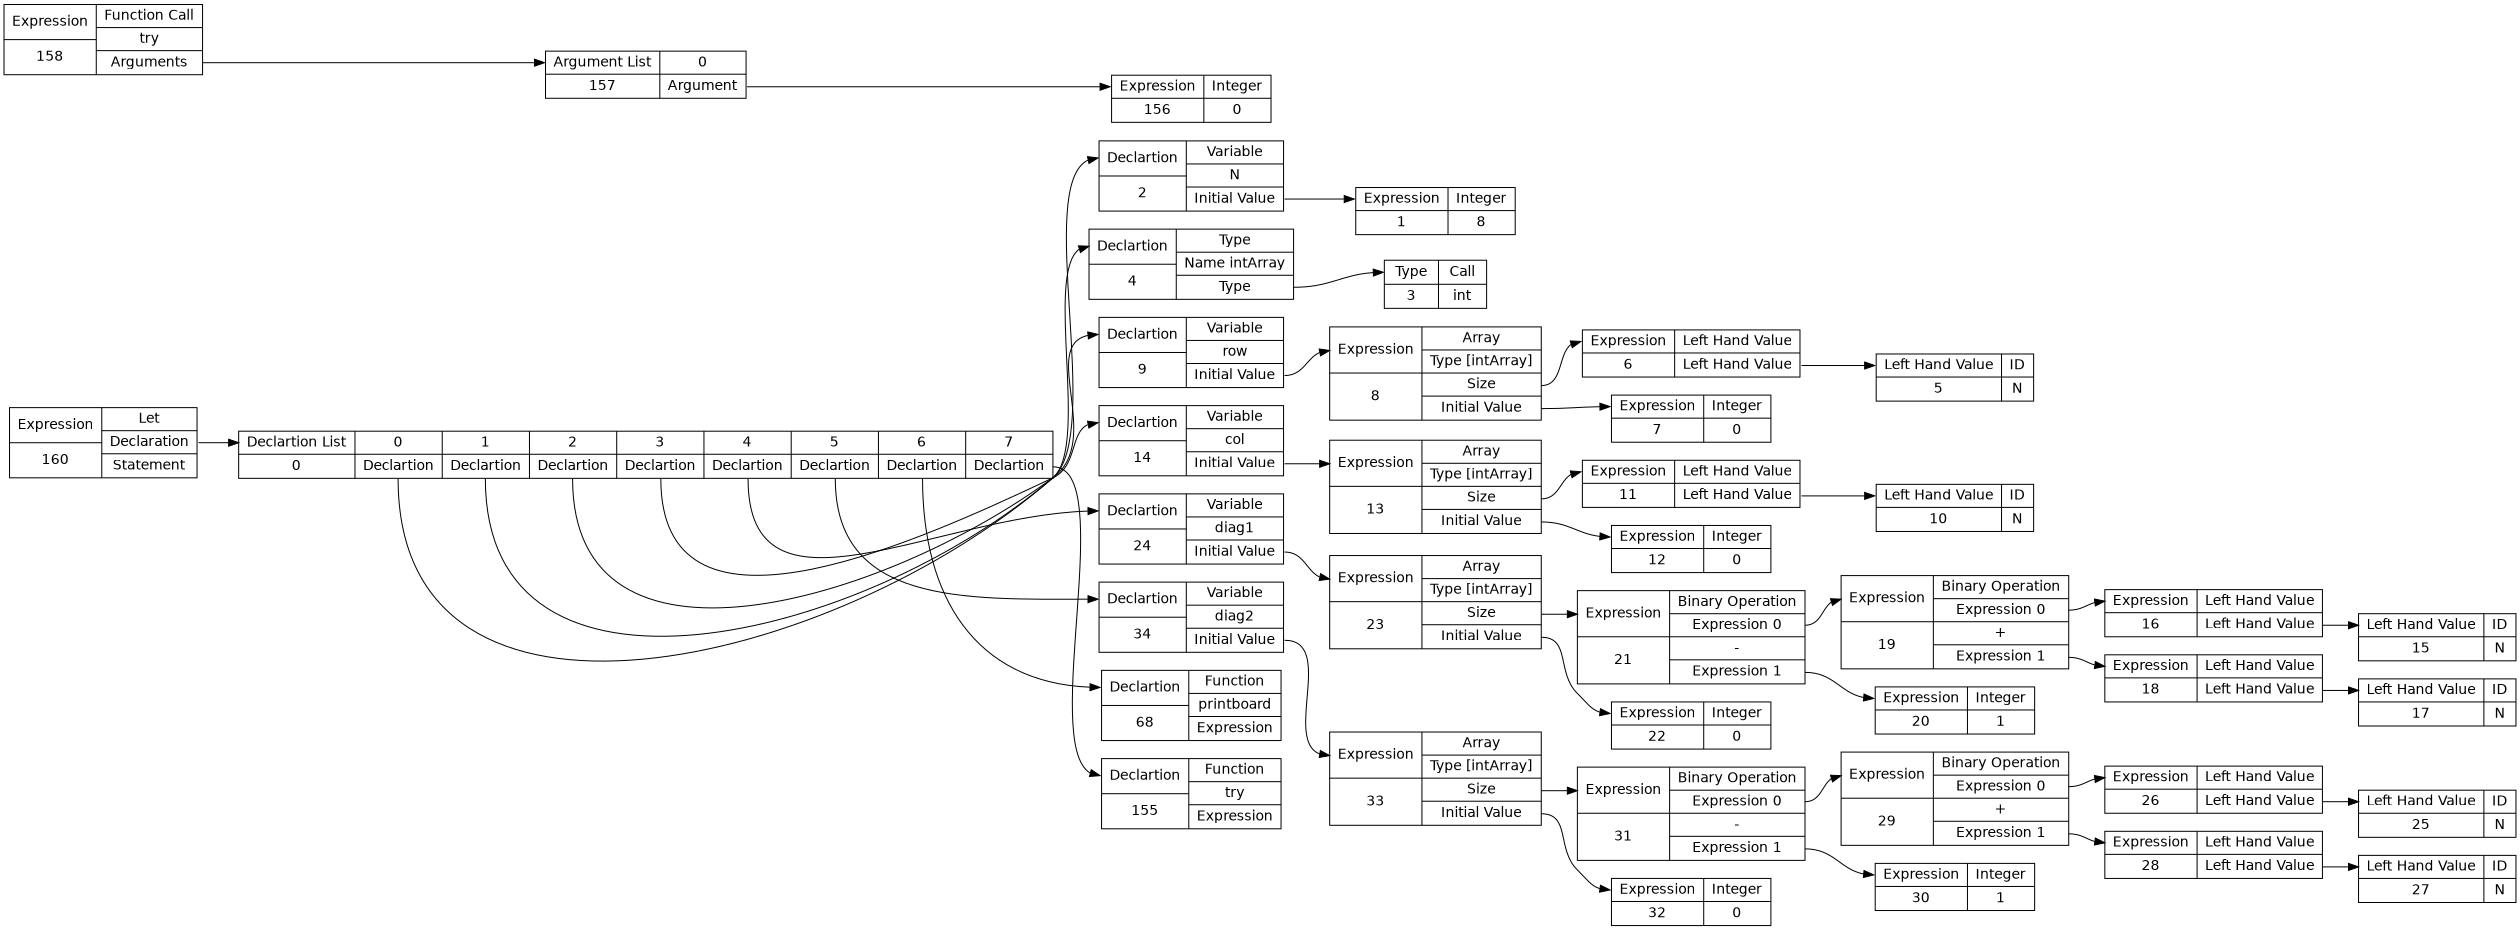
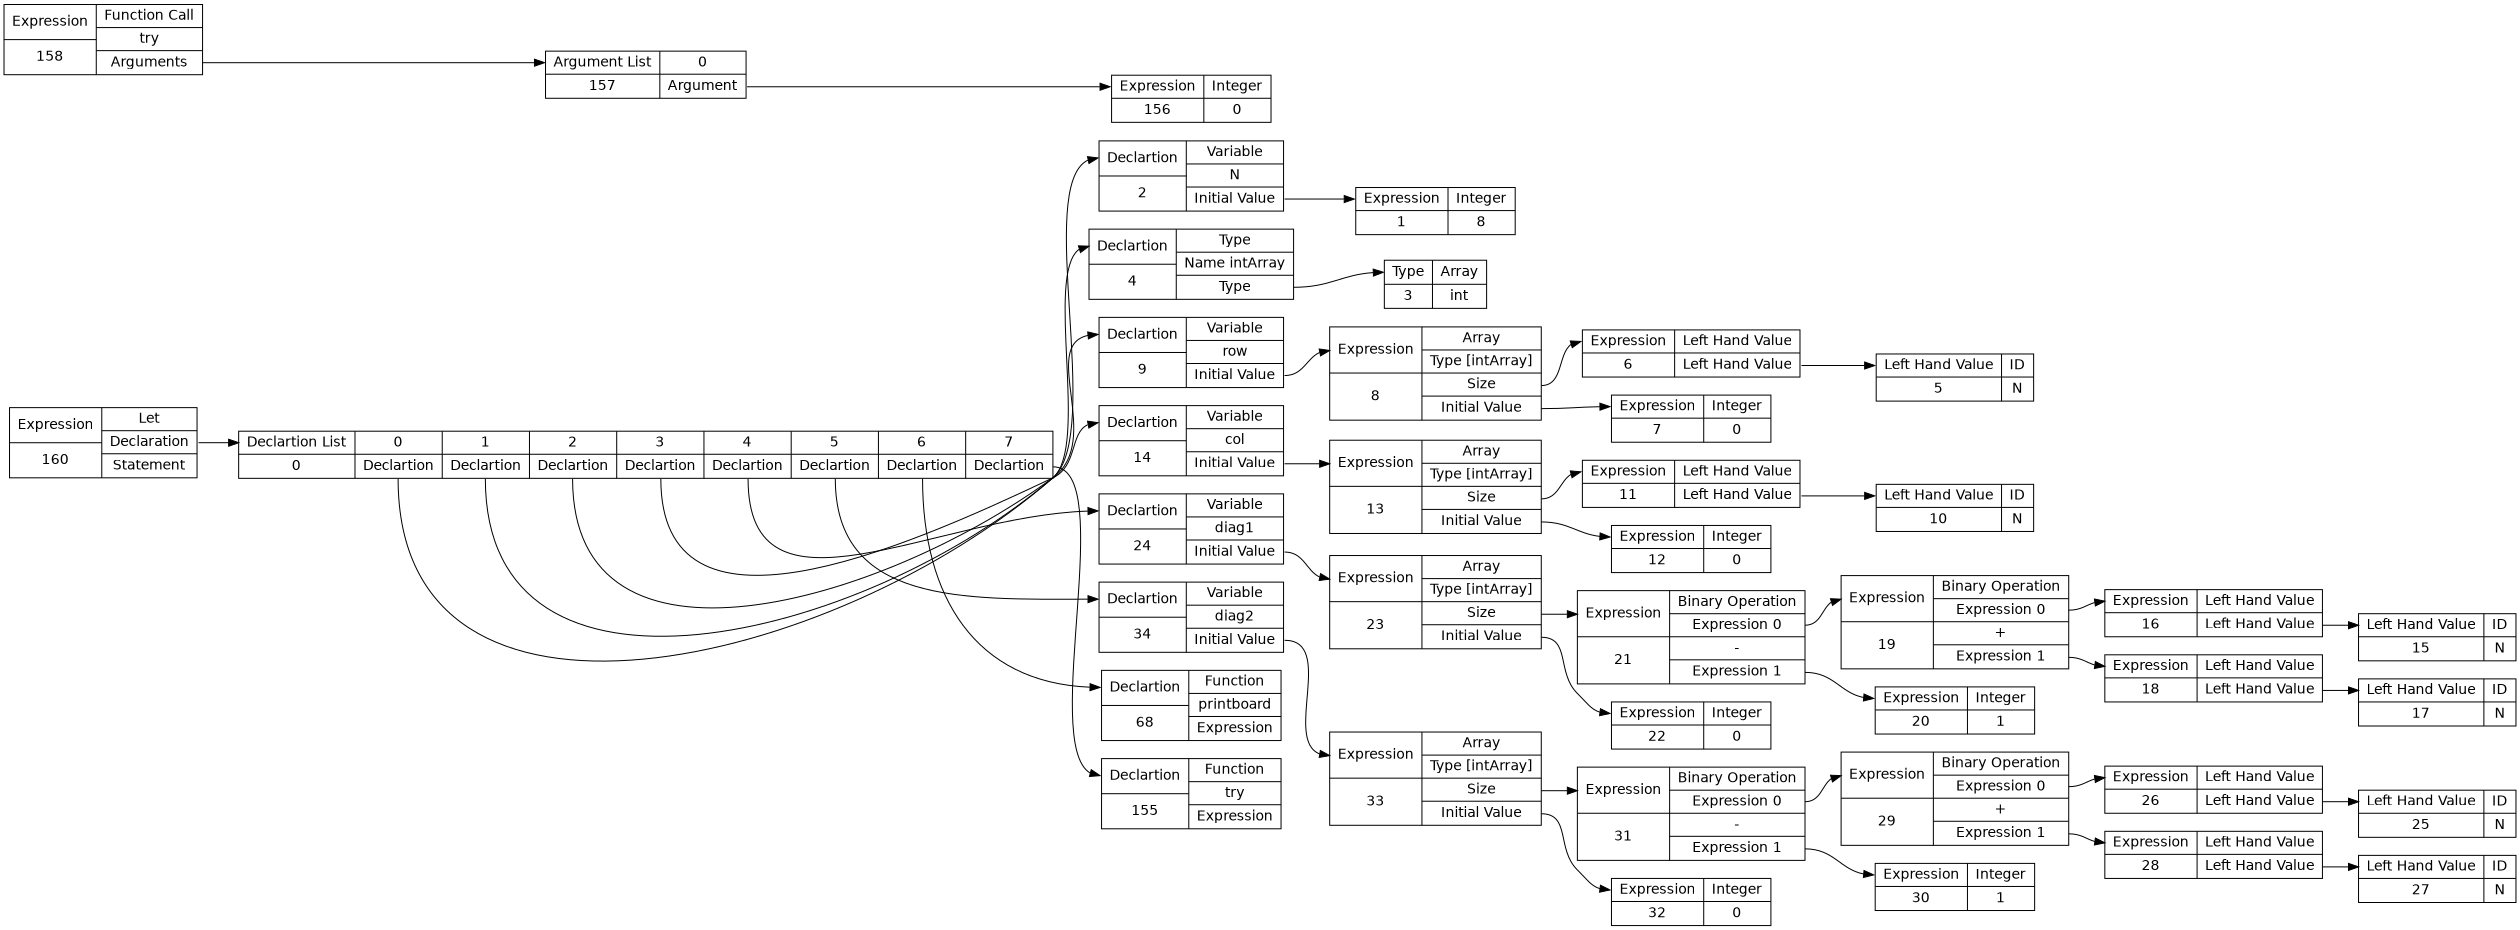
(1463, 272) -> (1460, 272)
